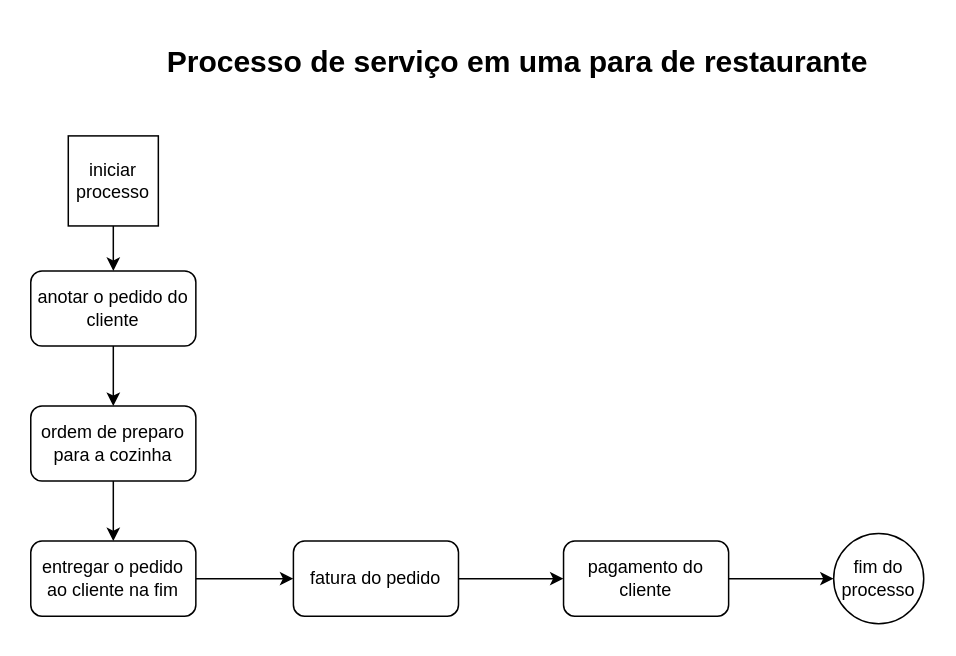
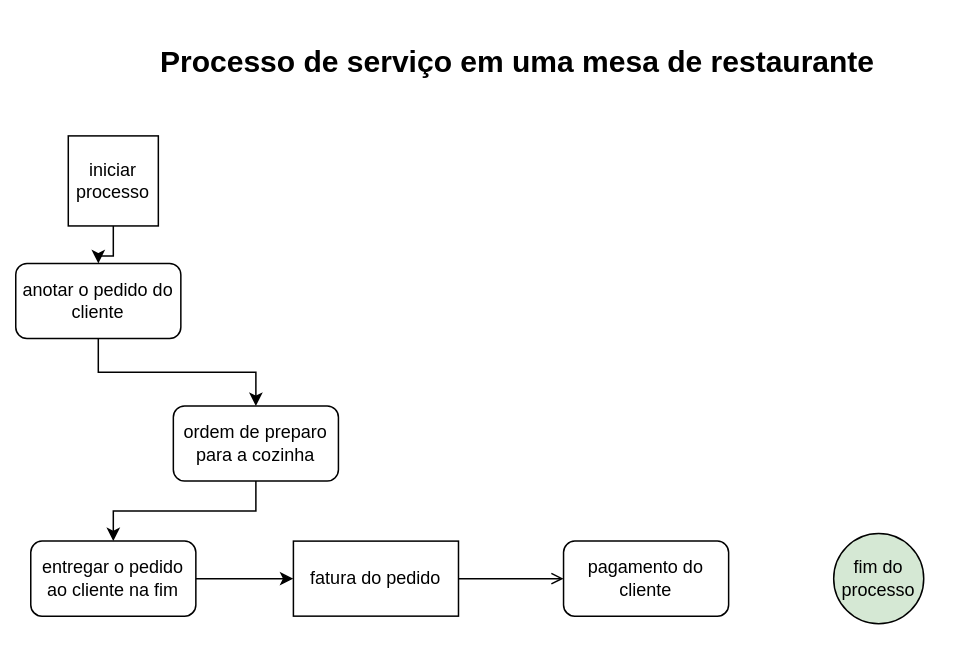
(518, 61) -> (518, 61)
(113, 308) -> (98, 301)
(113, 443) -> (256, 443)
(376, 578) -> (376, 578)
(552, 578) -> (554, 578)
(775, 578) -> none
(878, 578) -> (878, 578)
